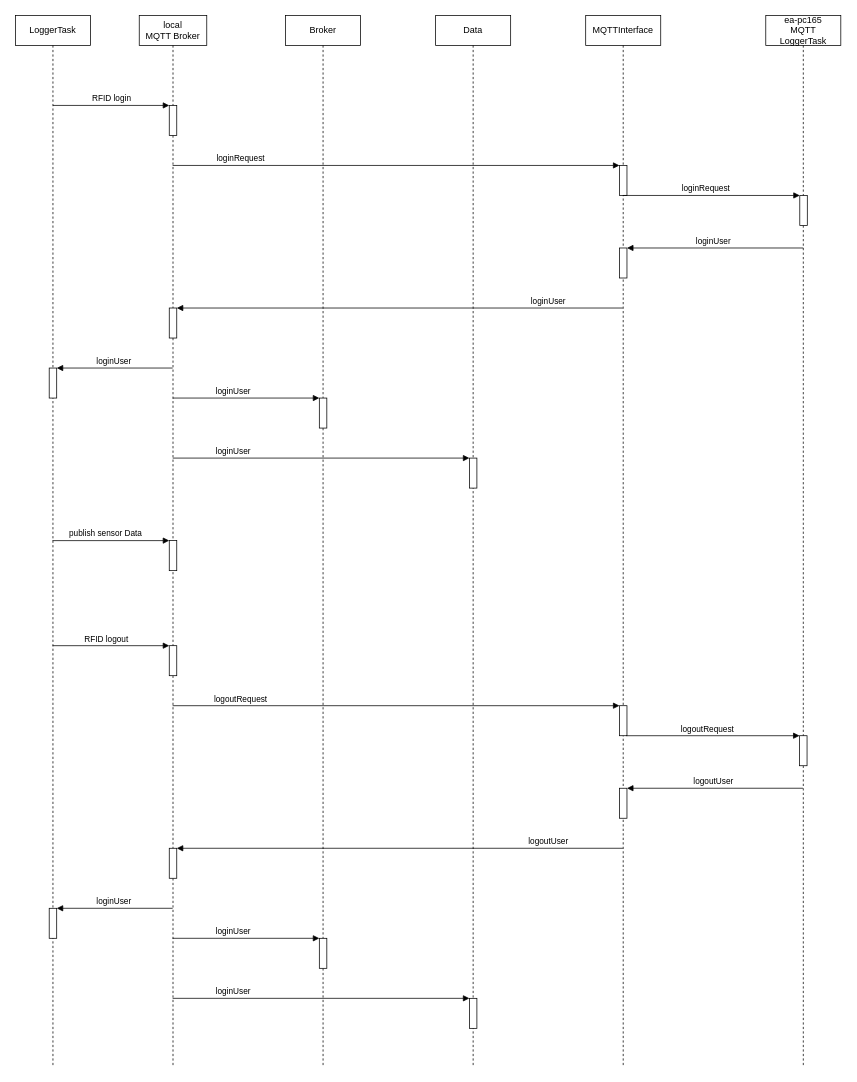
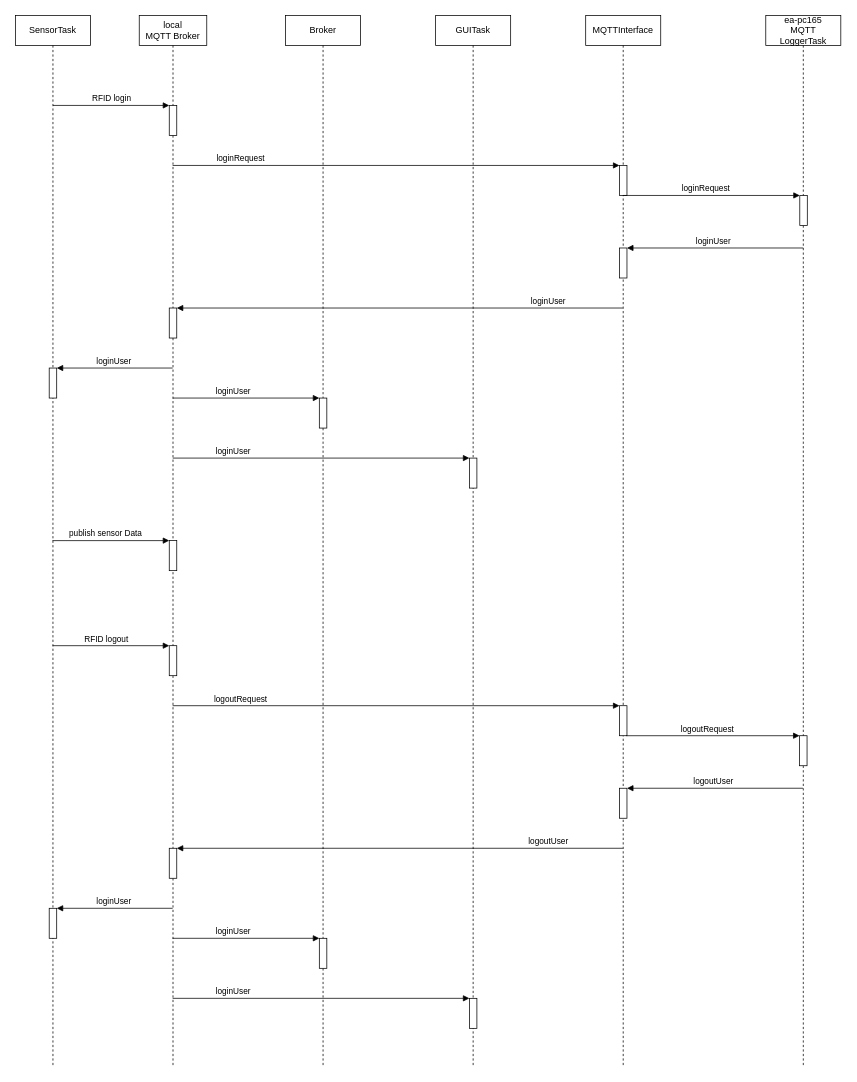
(53, 30) -> (53, 30)
(473, 30) -> (473, 30)
